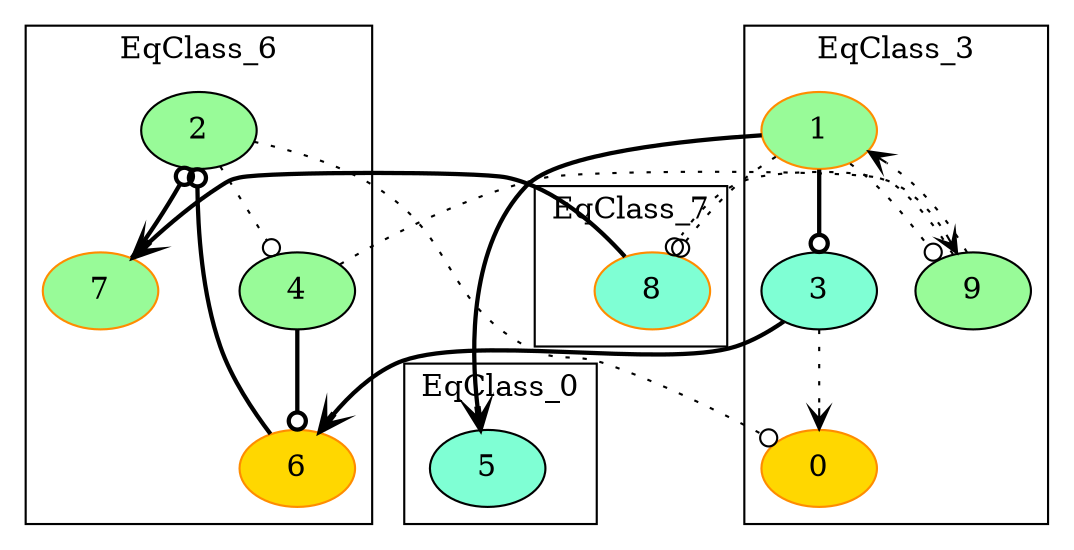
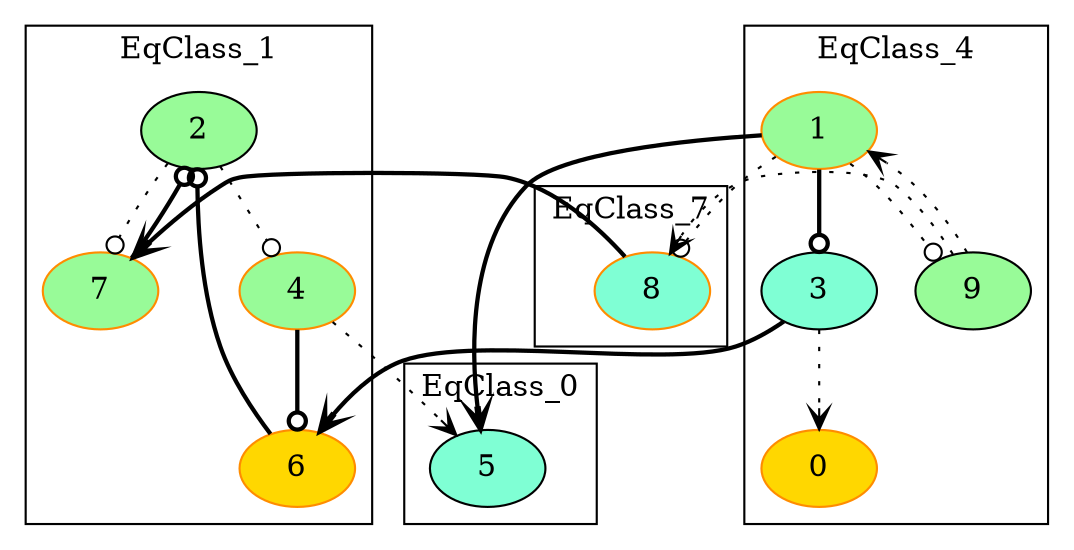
(199, 50) -> (199, 50)
(896, 50) -> (896, 50)
(645, 172) -> (388, 370)
(823, 172) -> (840, 173)
(297, 291) -> (297, 291)
(498, 327) -> (142, 200)
